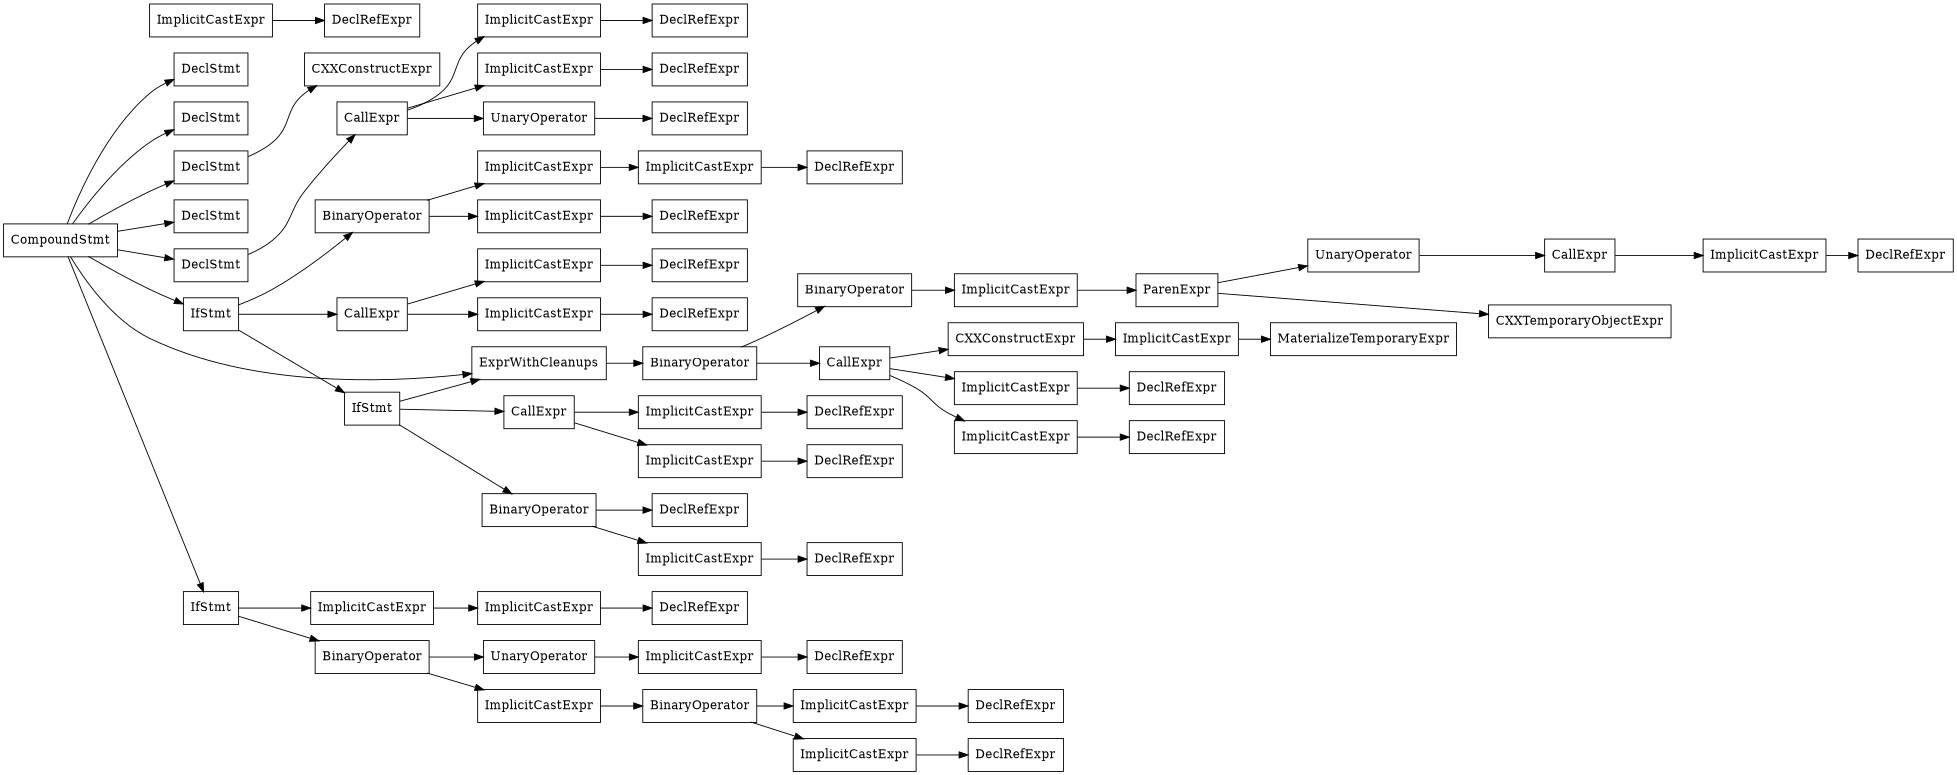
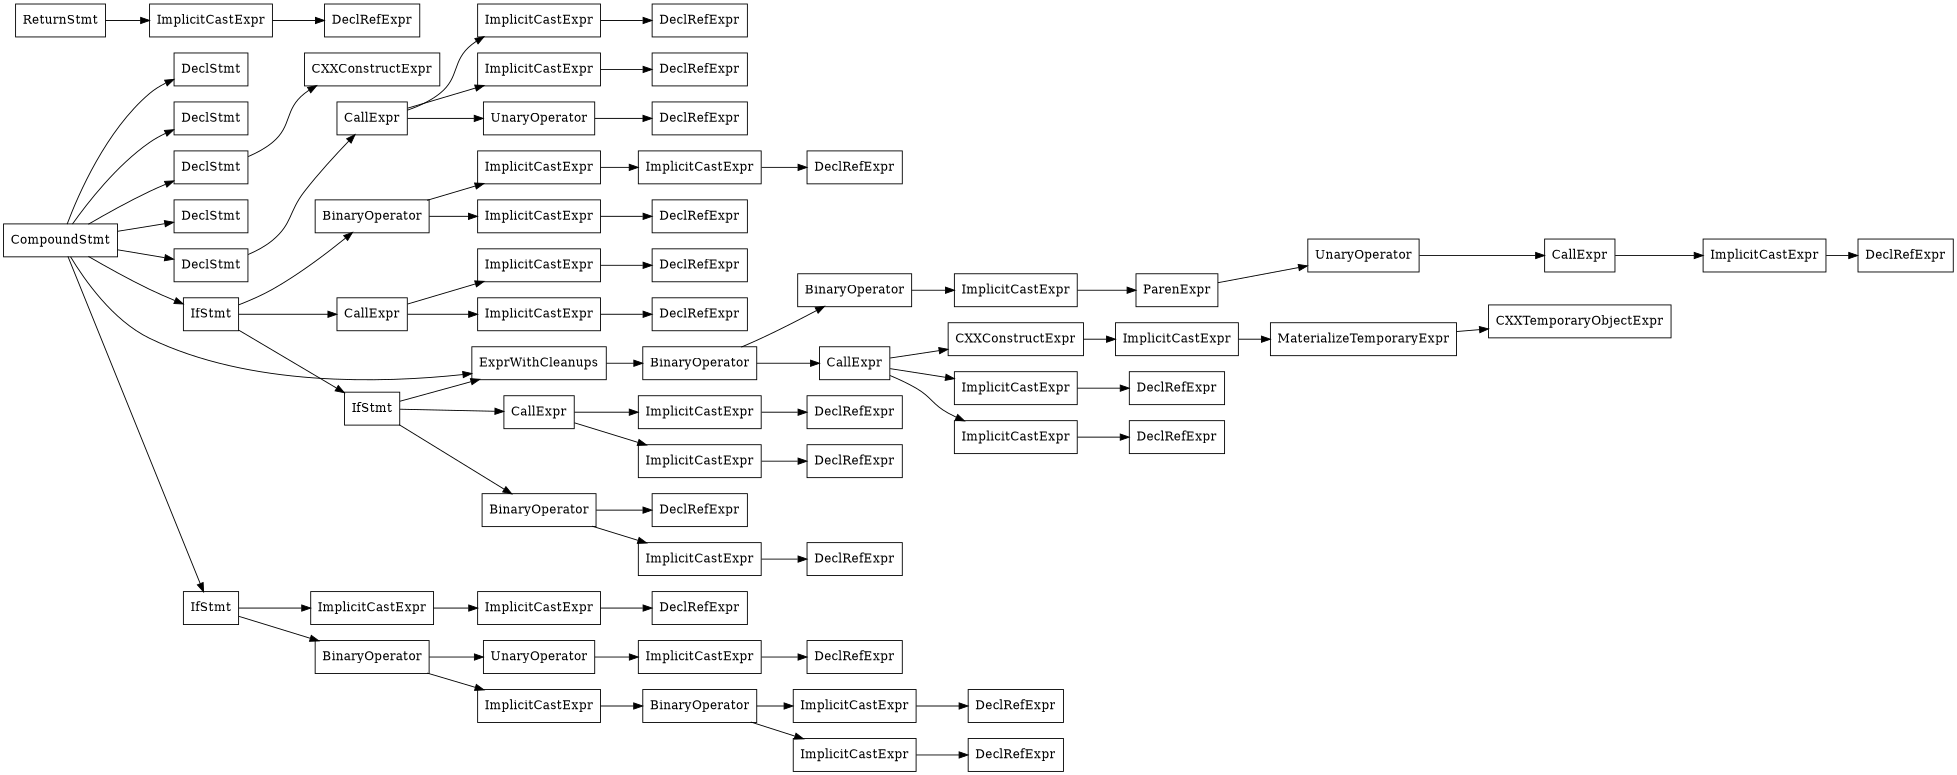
none -> (61, 20)
(1349, 304) -> (1468, 331)
